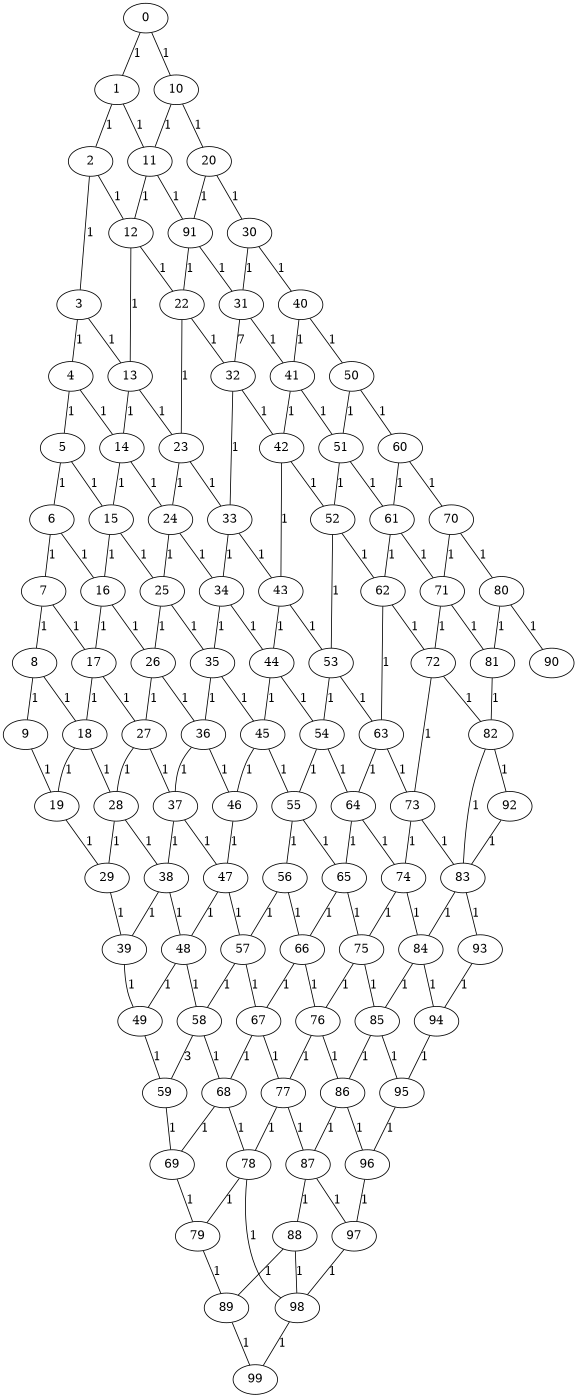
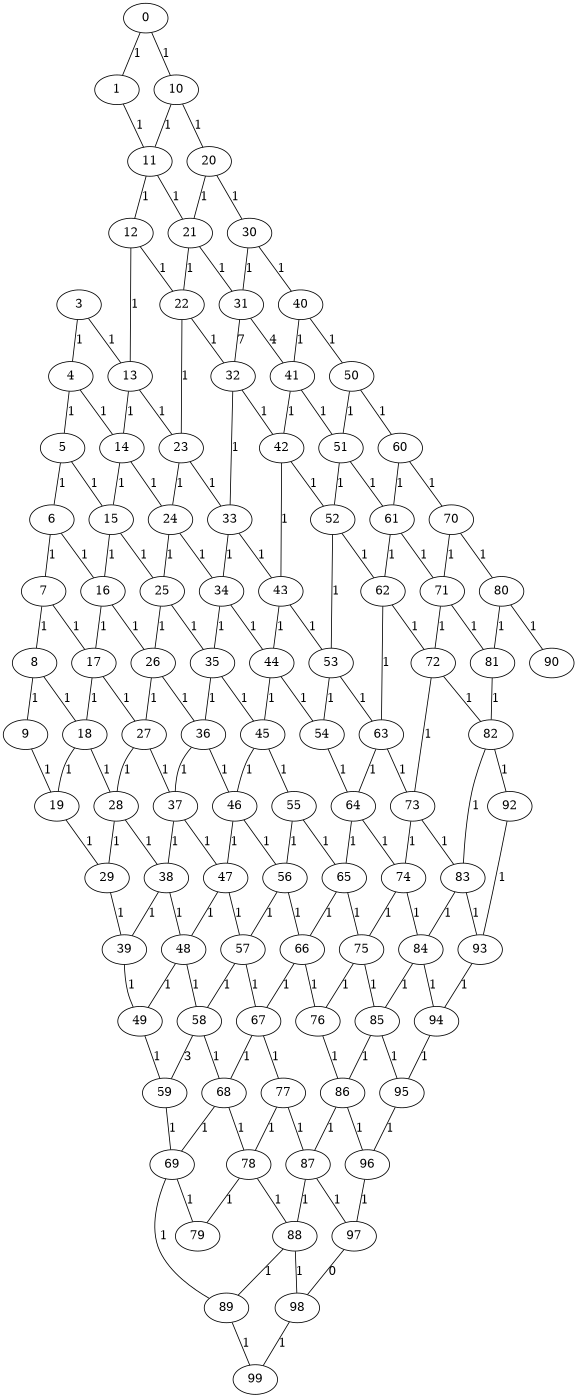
(91, 161) -> none
(190, 233) -> (190, 233)
(273, 341) -> (273, 341)
(308, 771) -> none
none -> (260, 842)
(486, 842) -> (496, 878)
(301, 1057) -> none
(249, 1244) -> (272, 1200)
(212, 1272) -> (159, 1249)
(333, 1272) -> (333, 1272)
